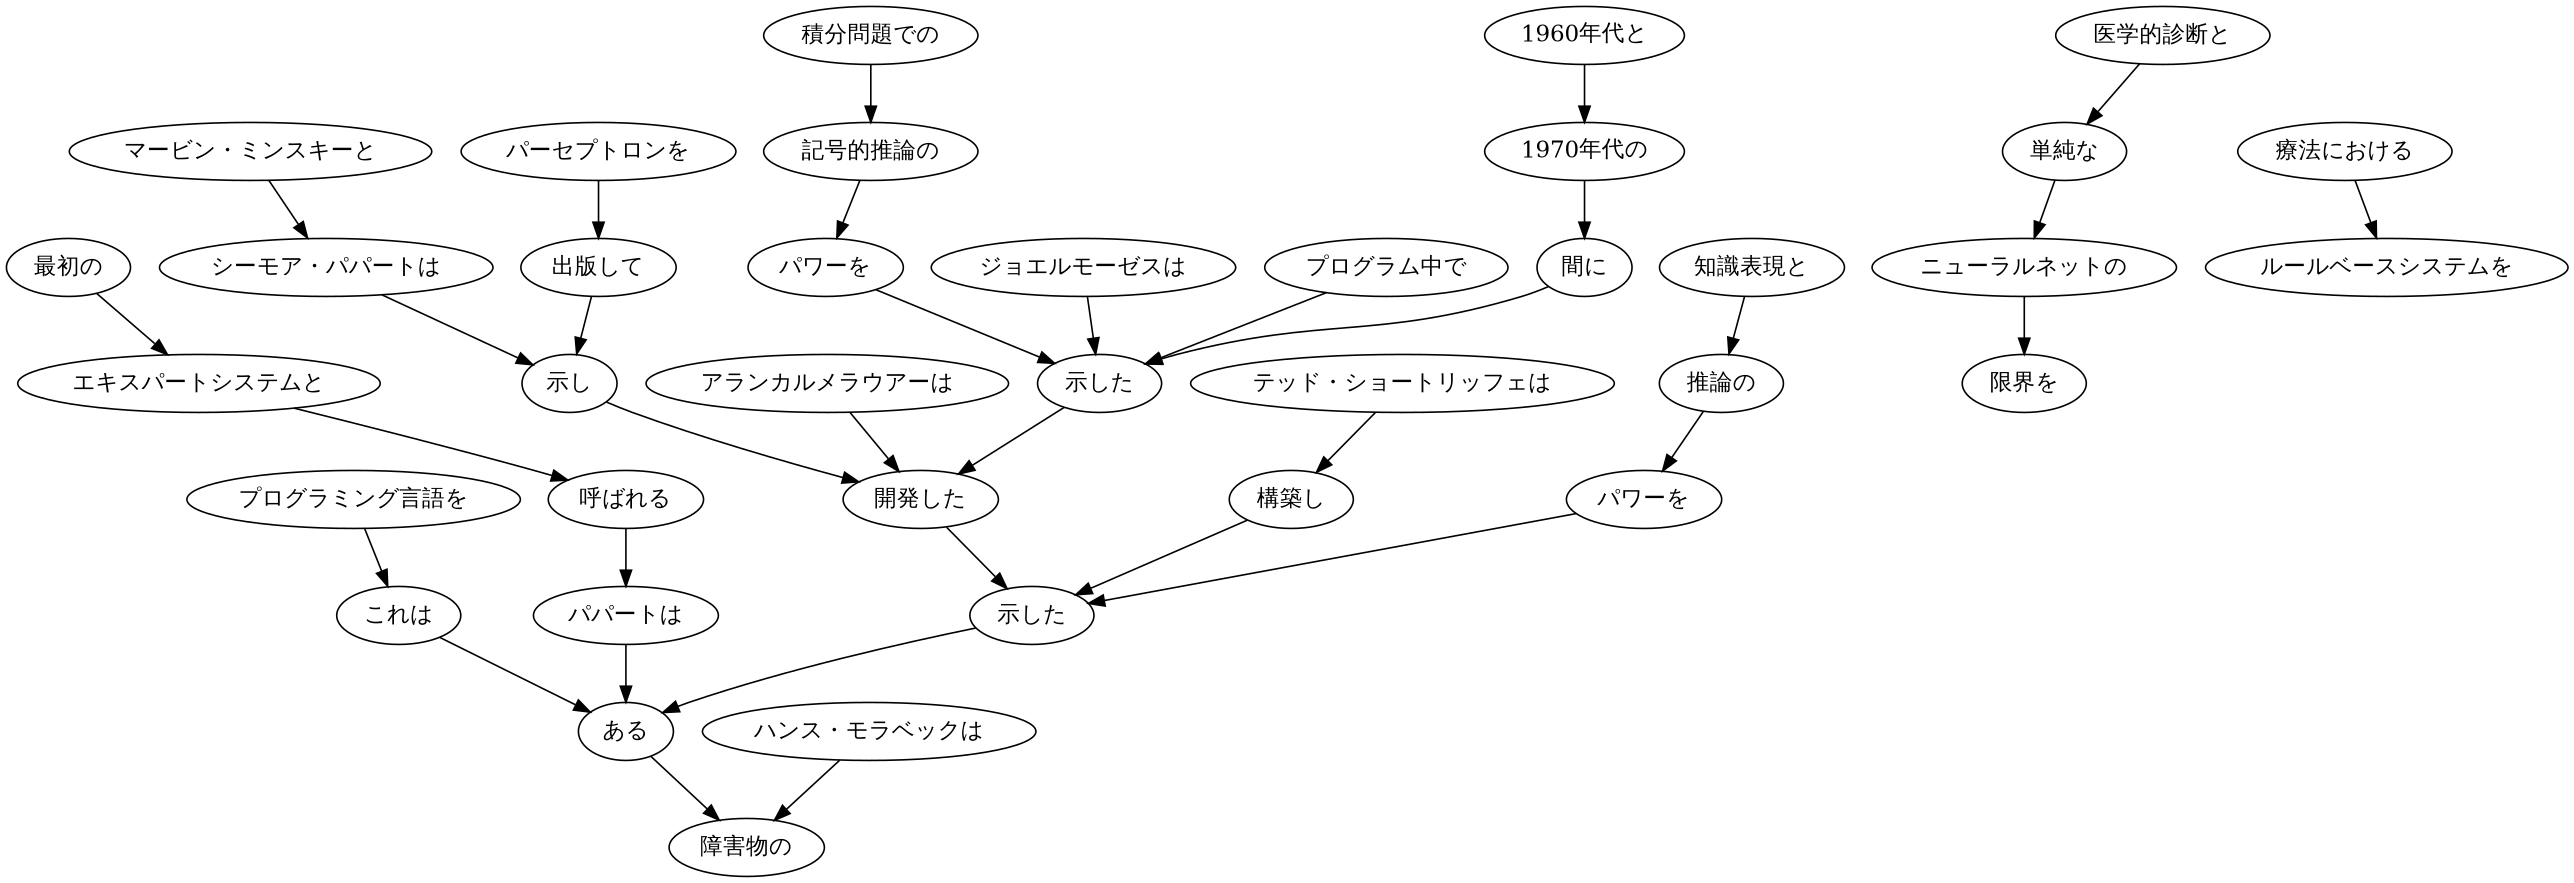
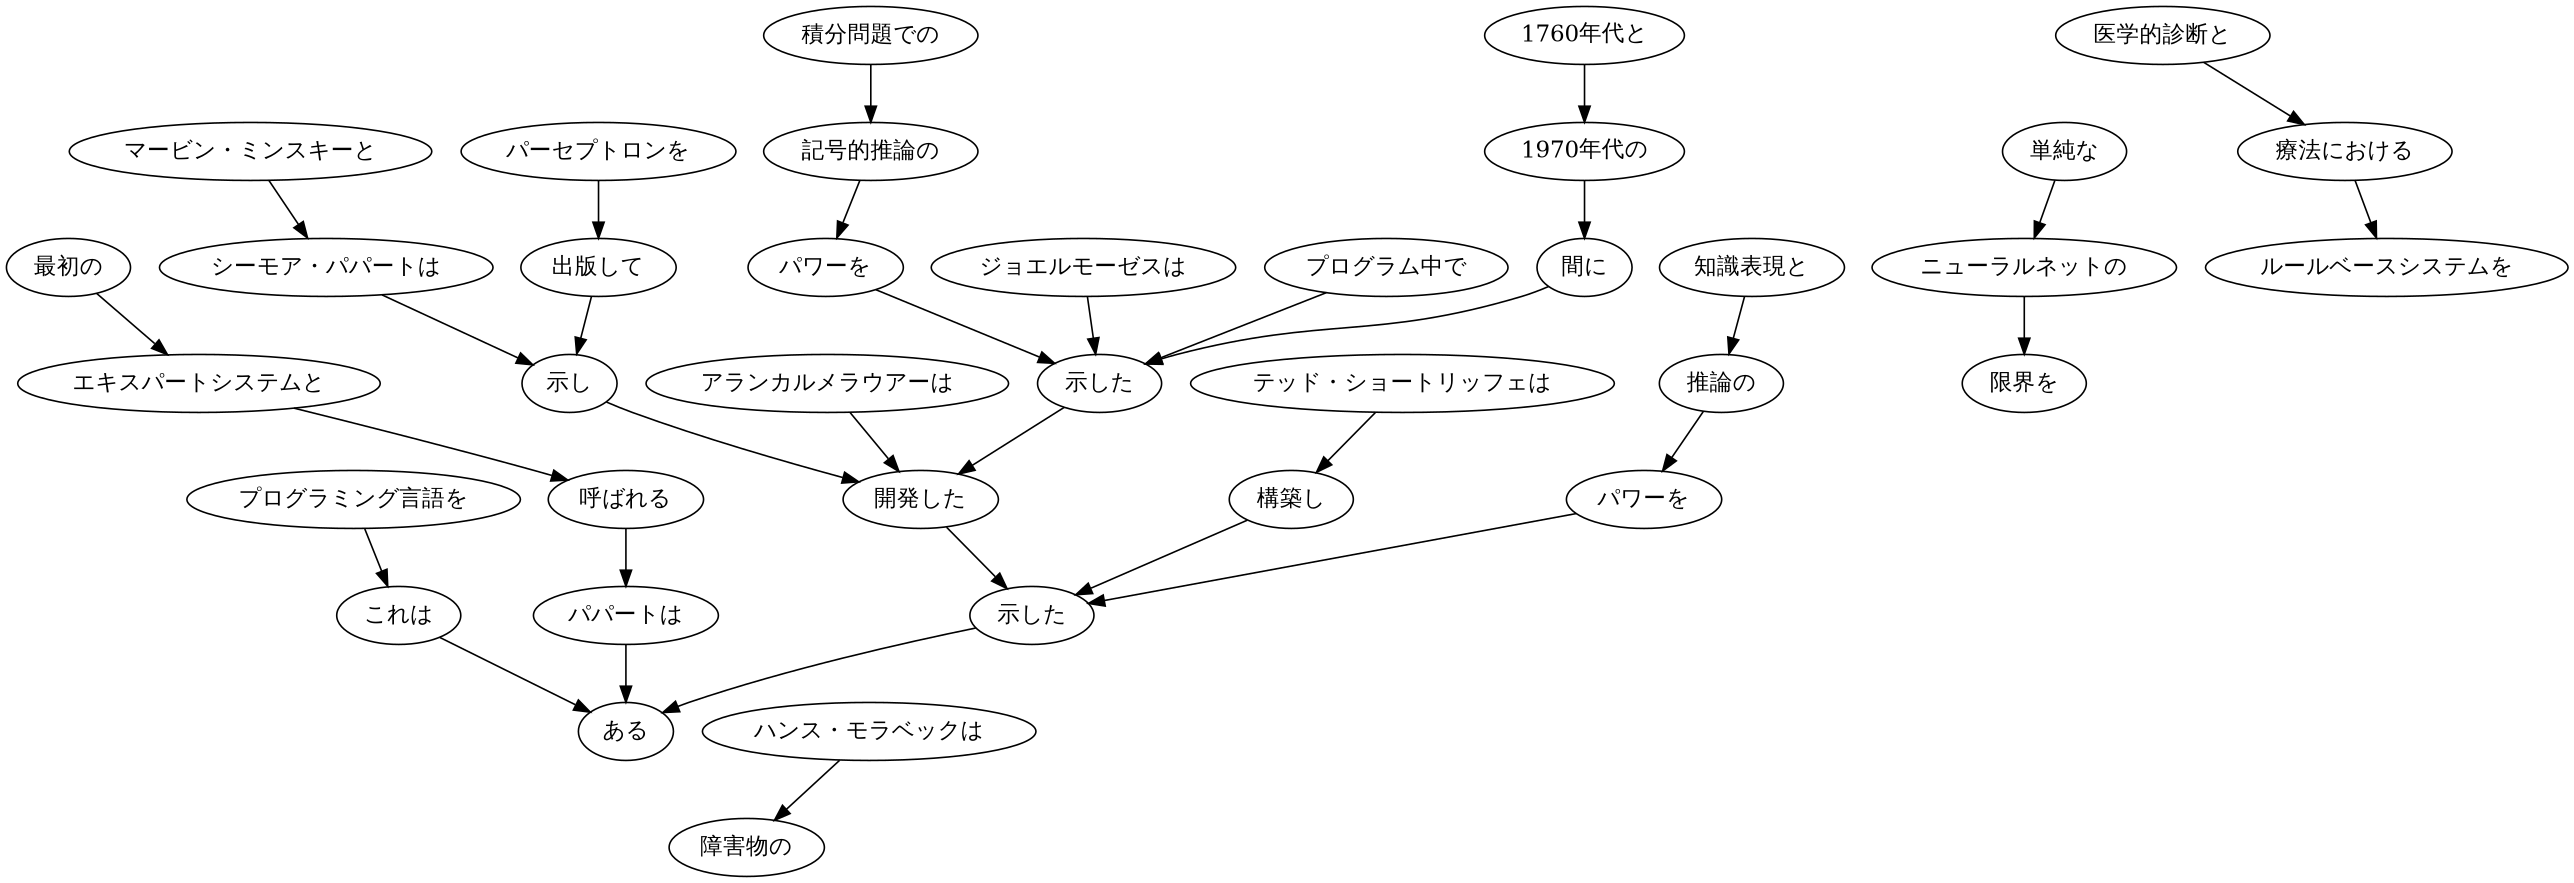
(1585, 35) -> (1585, 35)
(2119, 88) -> (2247, 89)
(679, 783) -> none
